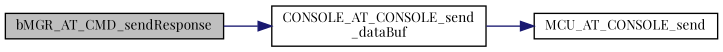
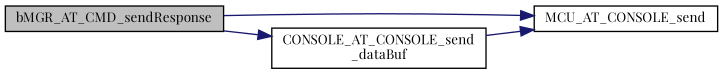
none -> (372, 14)
